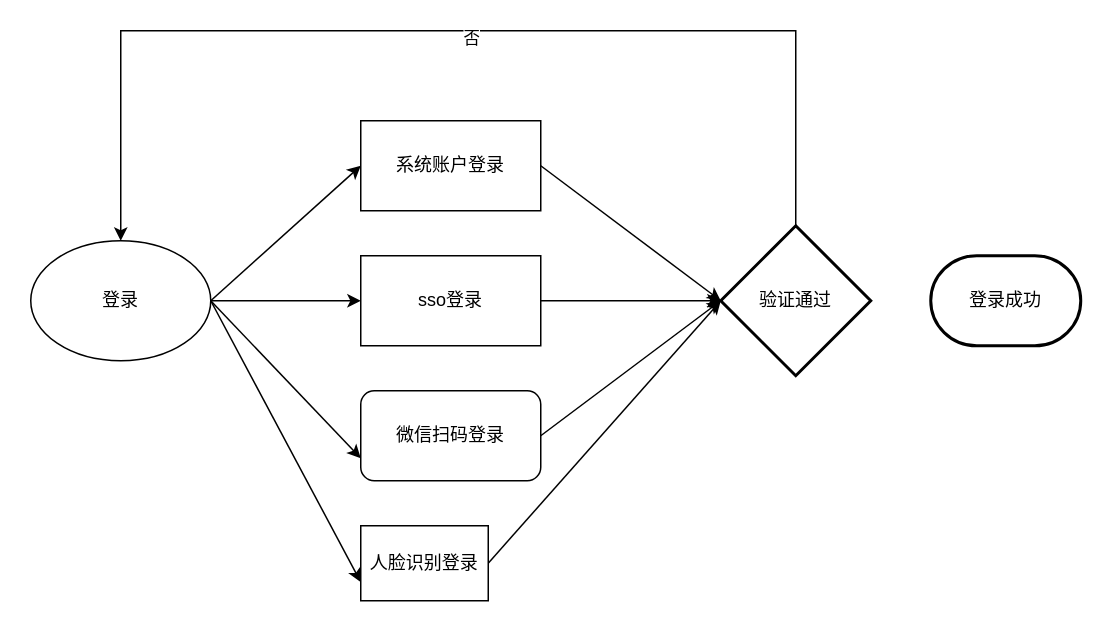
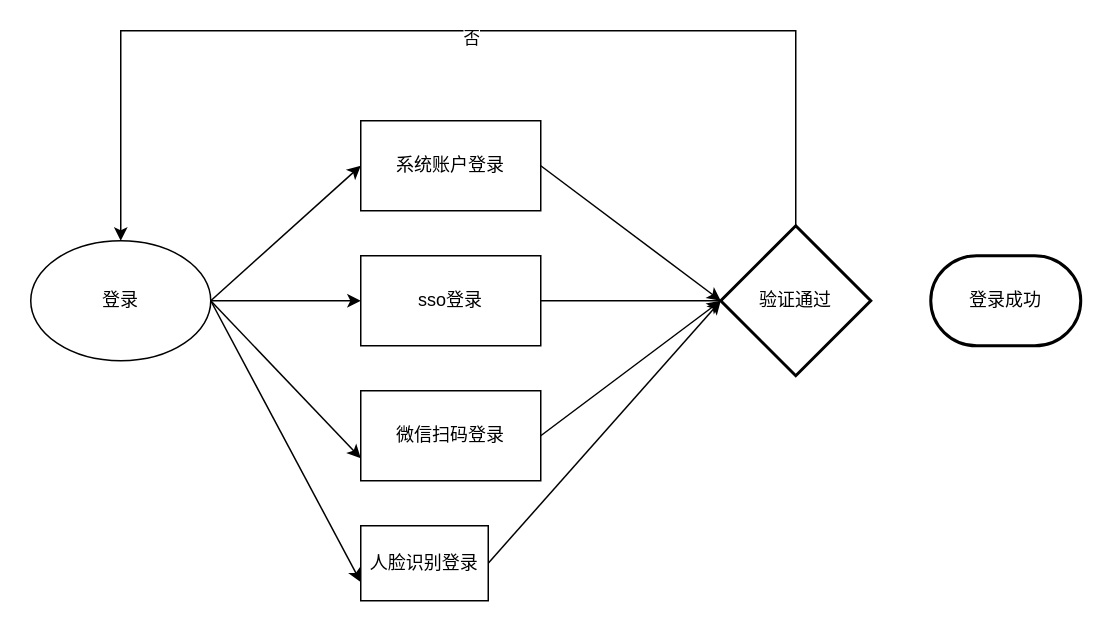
(709, 301) -> (711, 301)
(451, 436) -> (451, 436)
